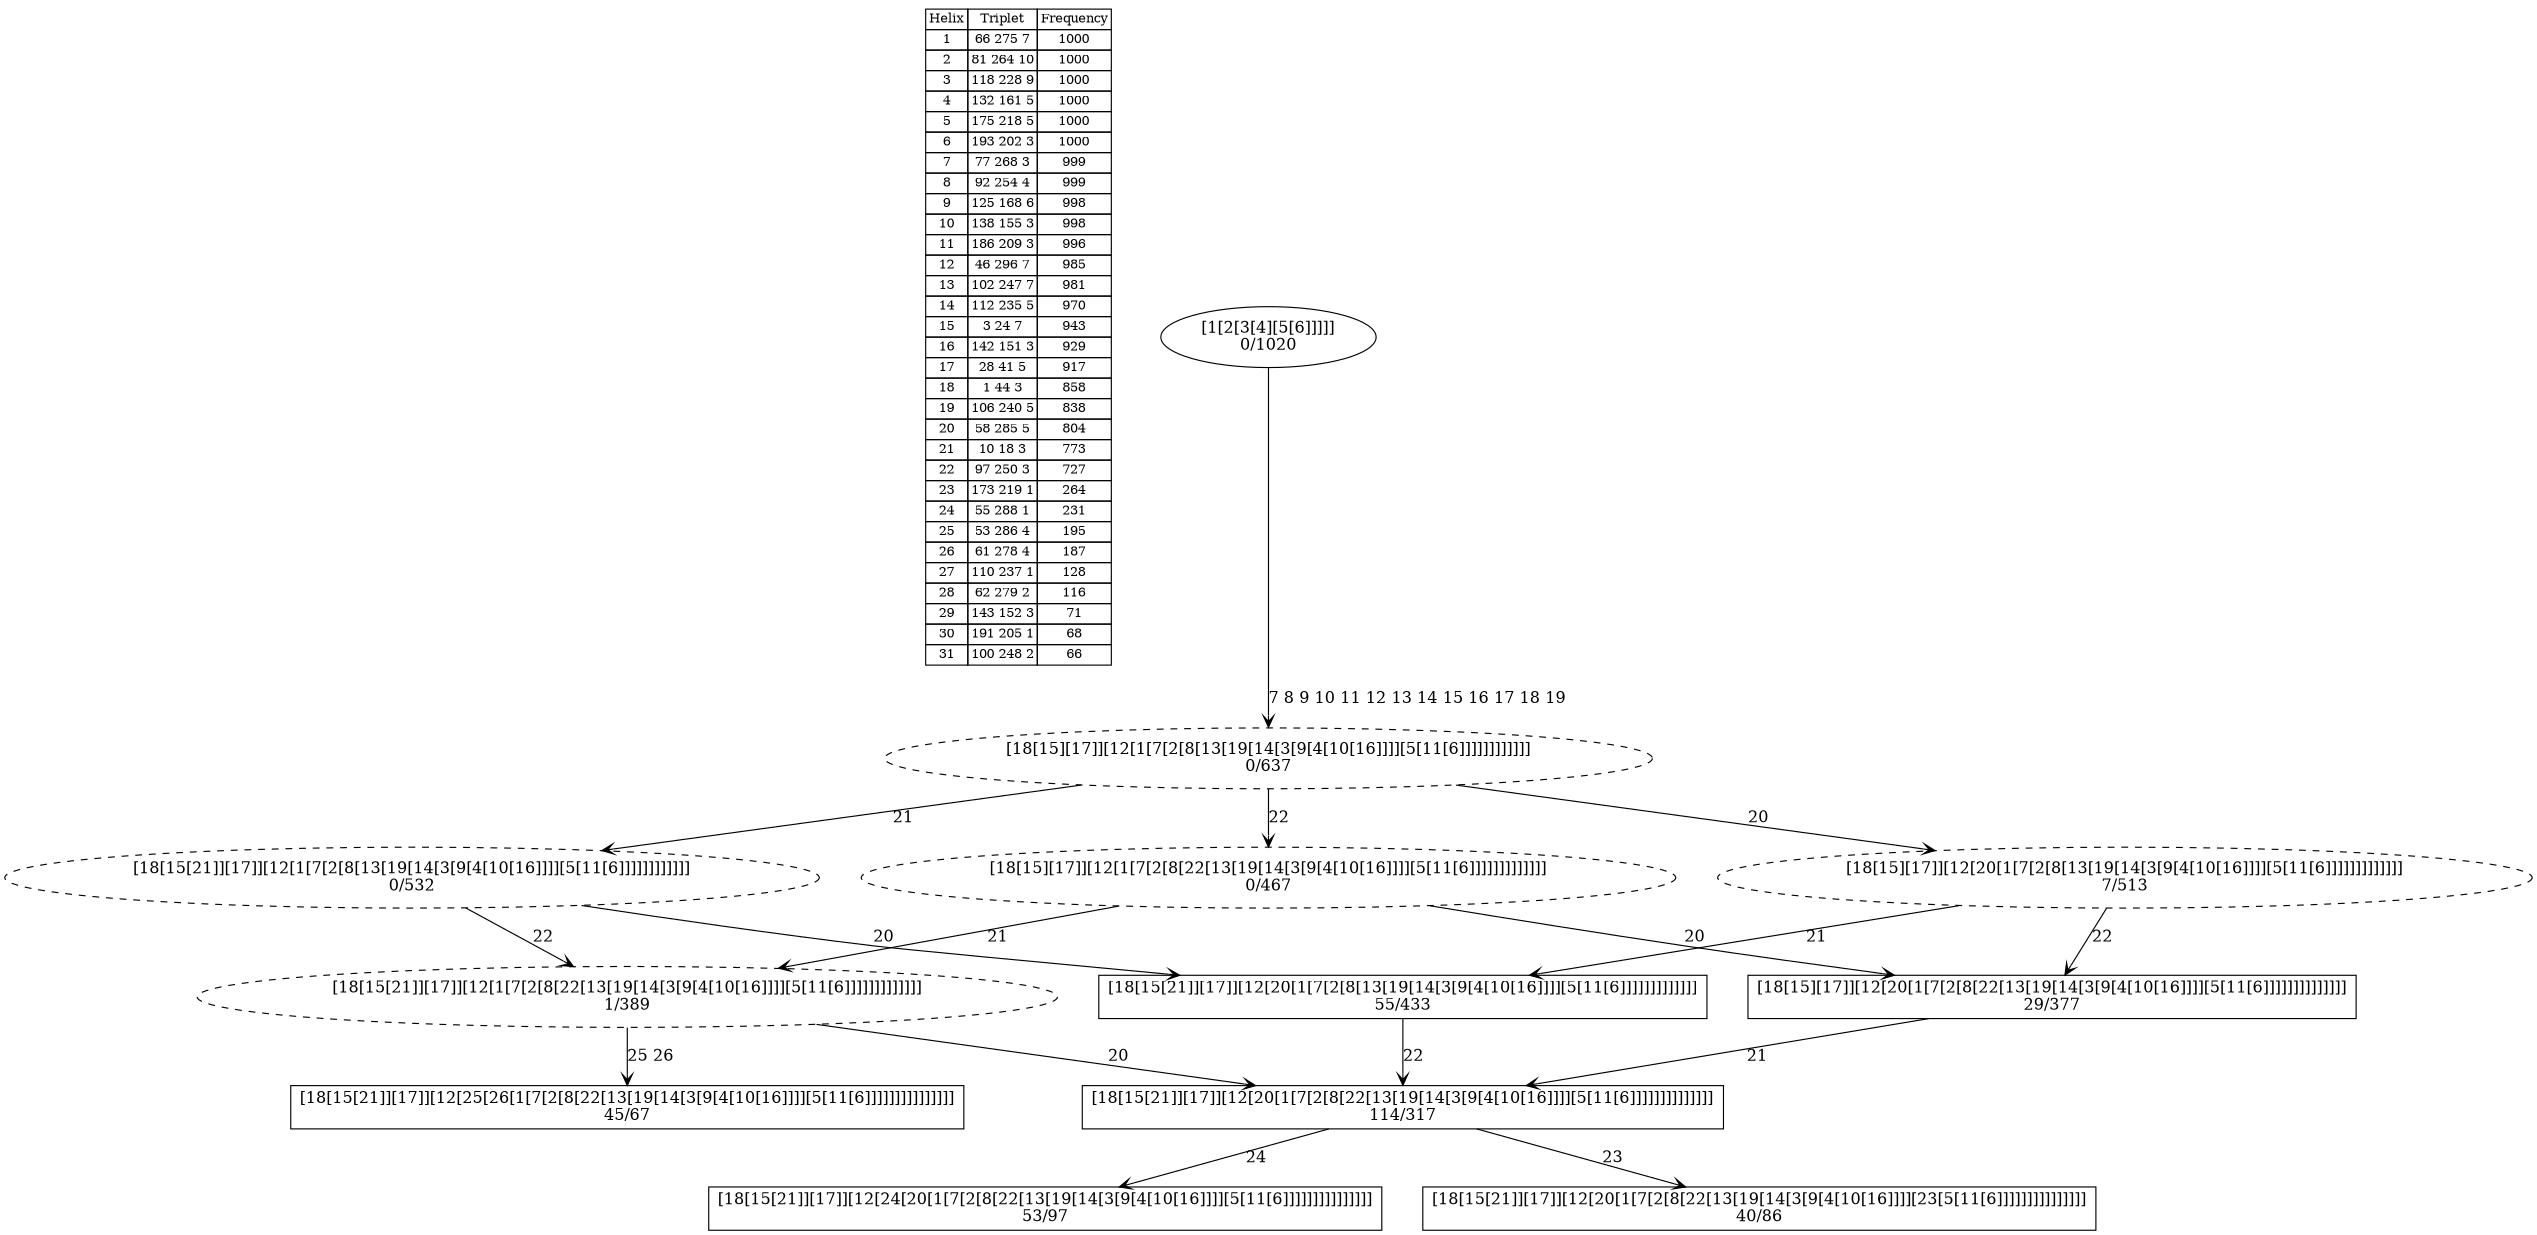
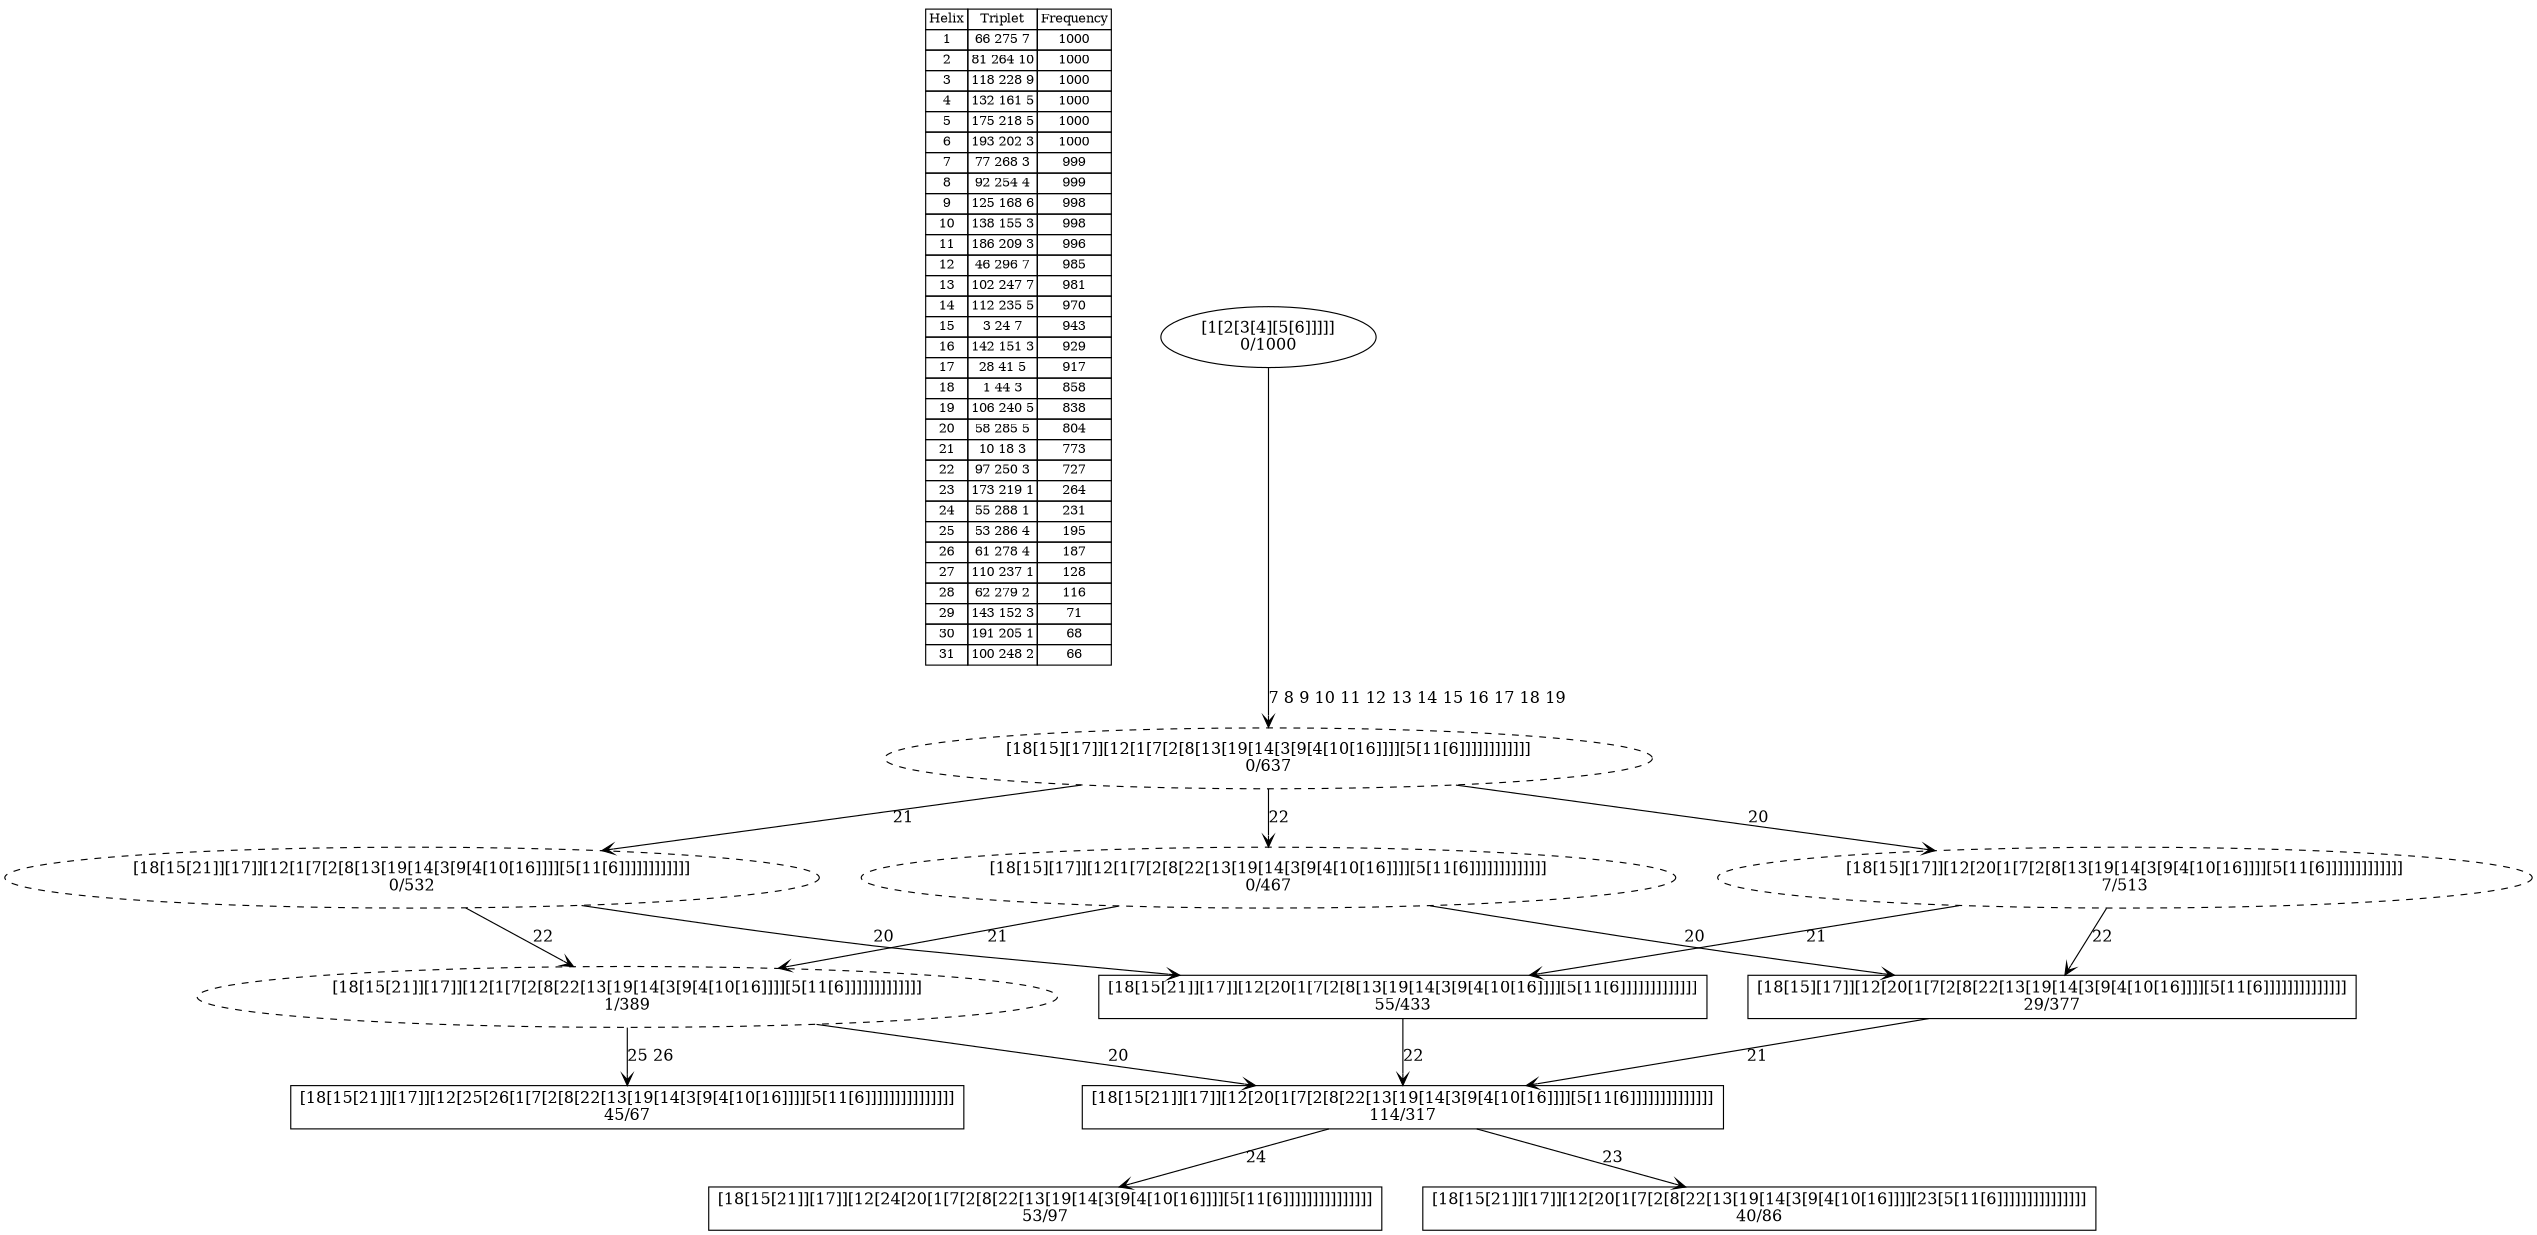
(1268, 337) -> (1268, 337)
